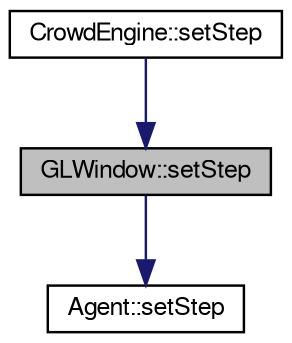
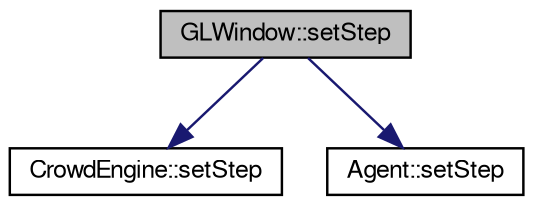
(146, 91) -> (225, 94)
